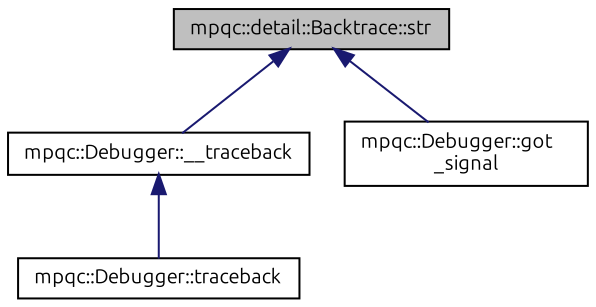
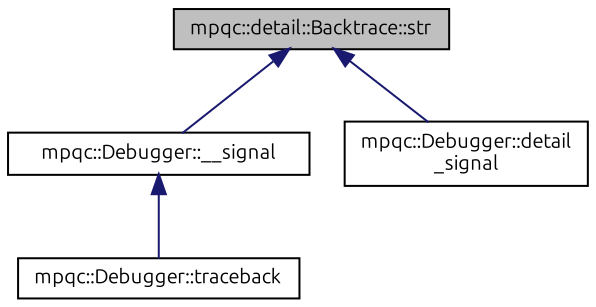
(159, 154) -> (159, 154)
(466, 154) -> (466, 154)
